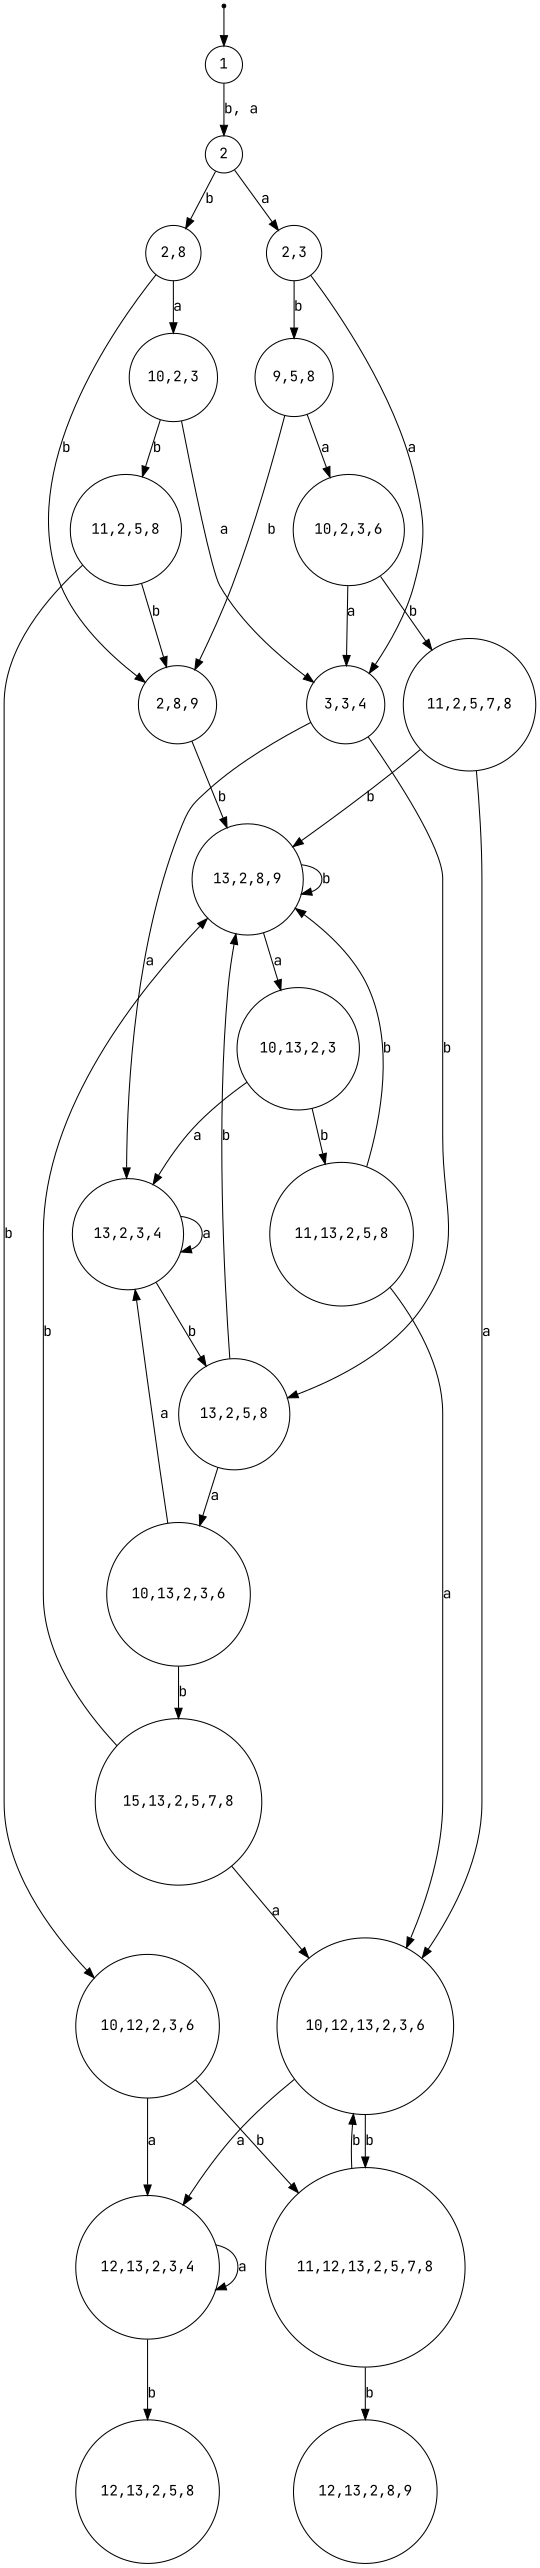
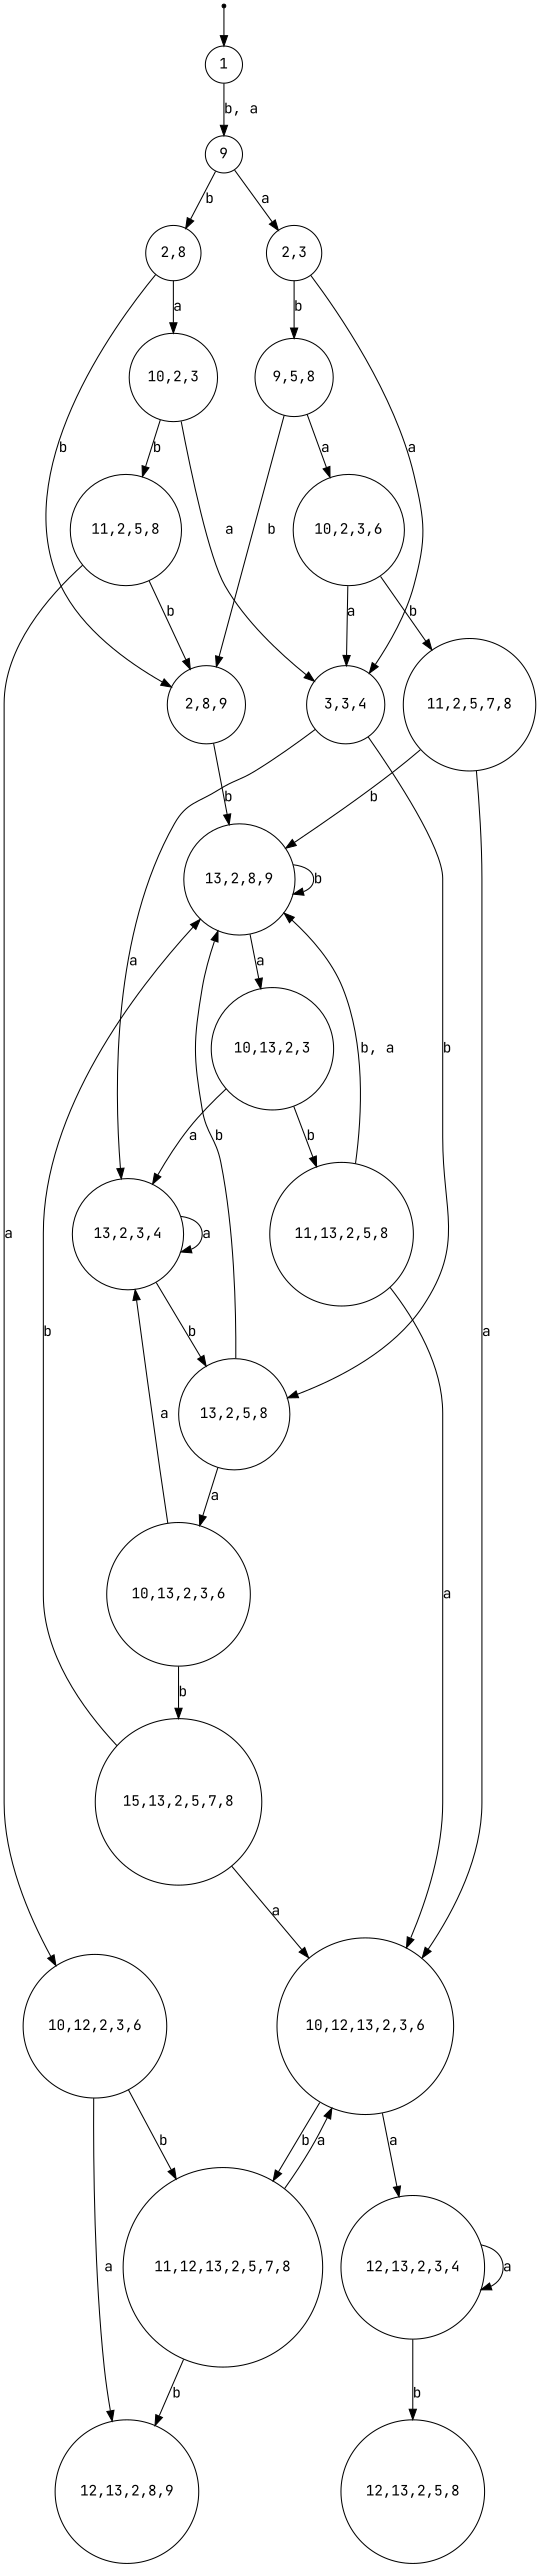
(224, 154) -> (224, 154)
(387, 1049) -> (378, 1049)
(9, 1234) -> (9, 1234)
(148, 2141) -> (96, 2255)
(357, 2141) -> (321, 2141)
